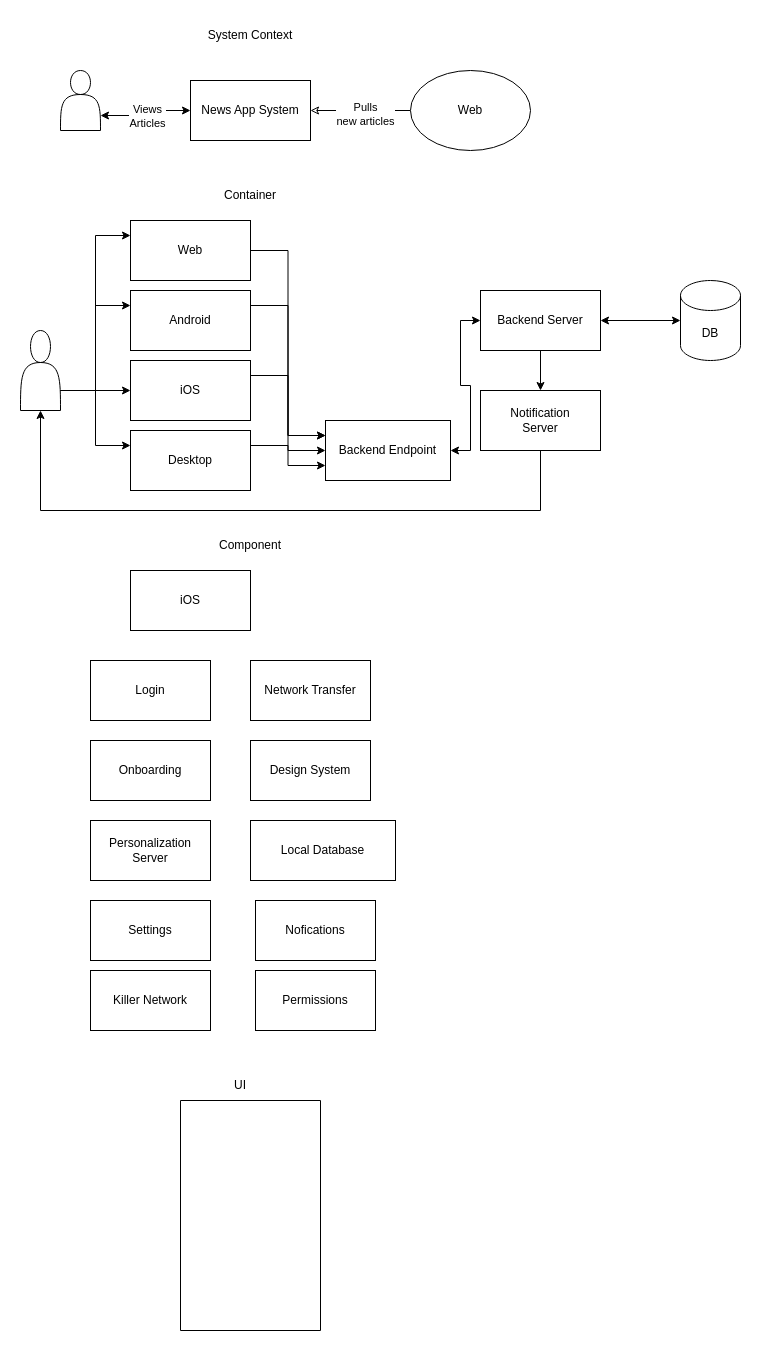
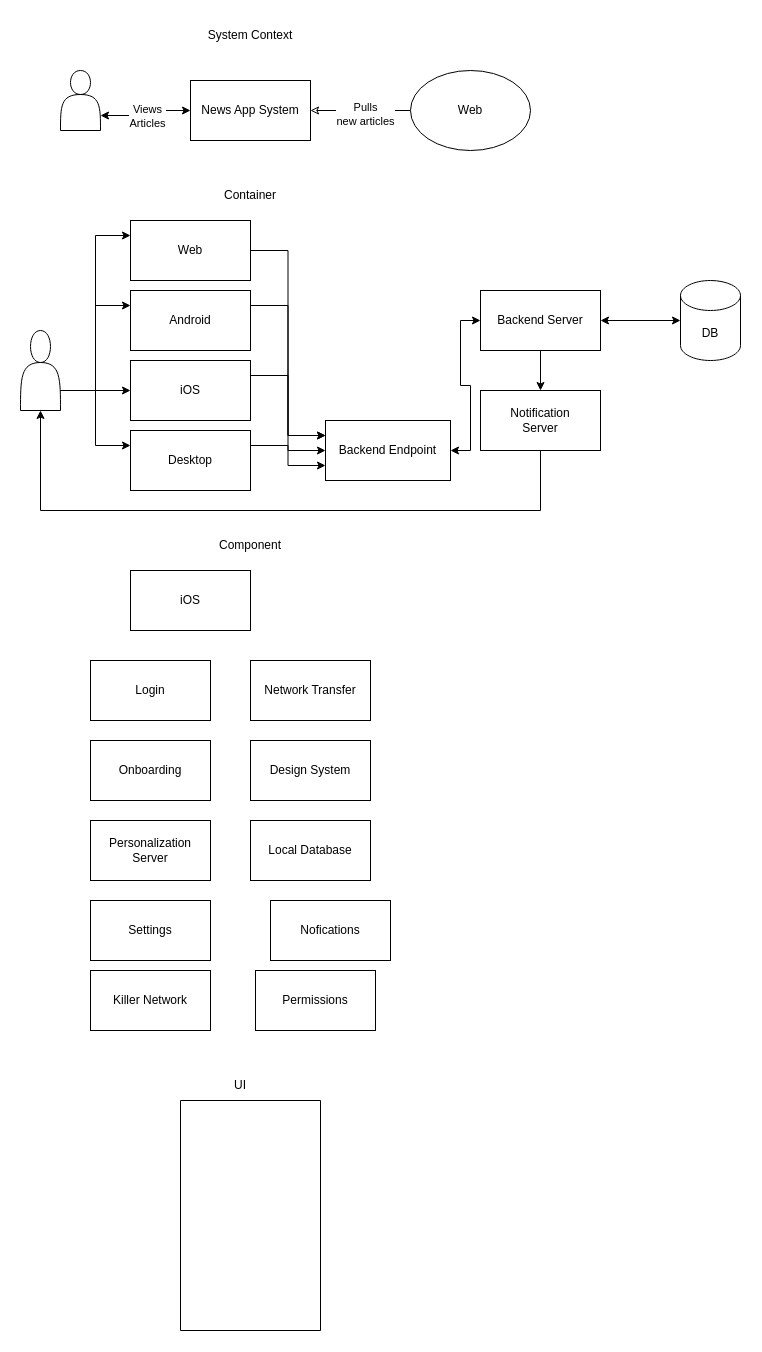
(323, 851) -> (311, 851)
(316, 931) -> (331, 931)
